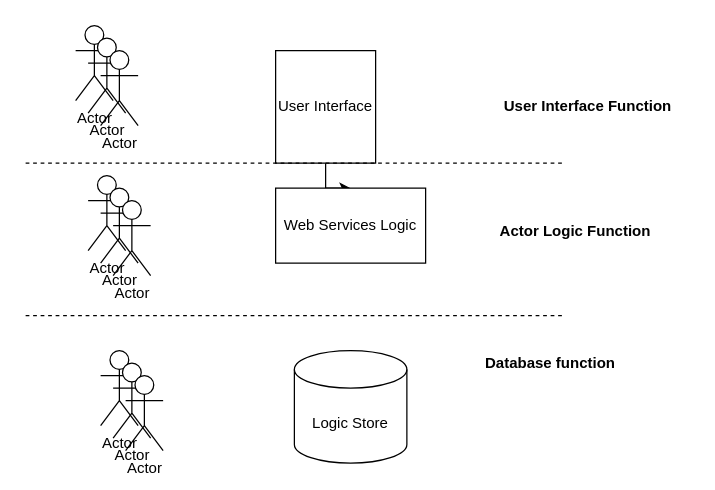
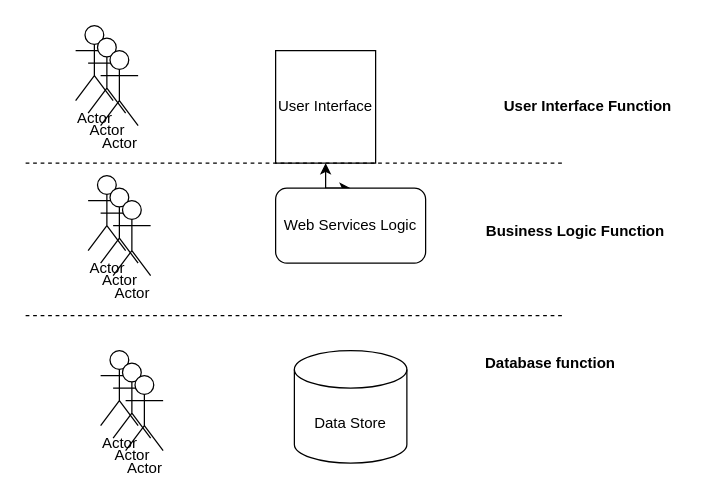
(326, 170) -> (326, 173)
(351, 226) -> (351, 226)
(576, 232) -> (576, 232)
(351, 423) -> (351, 423)
